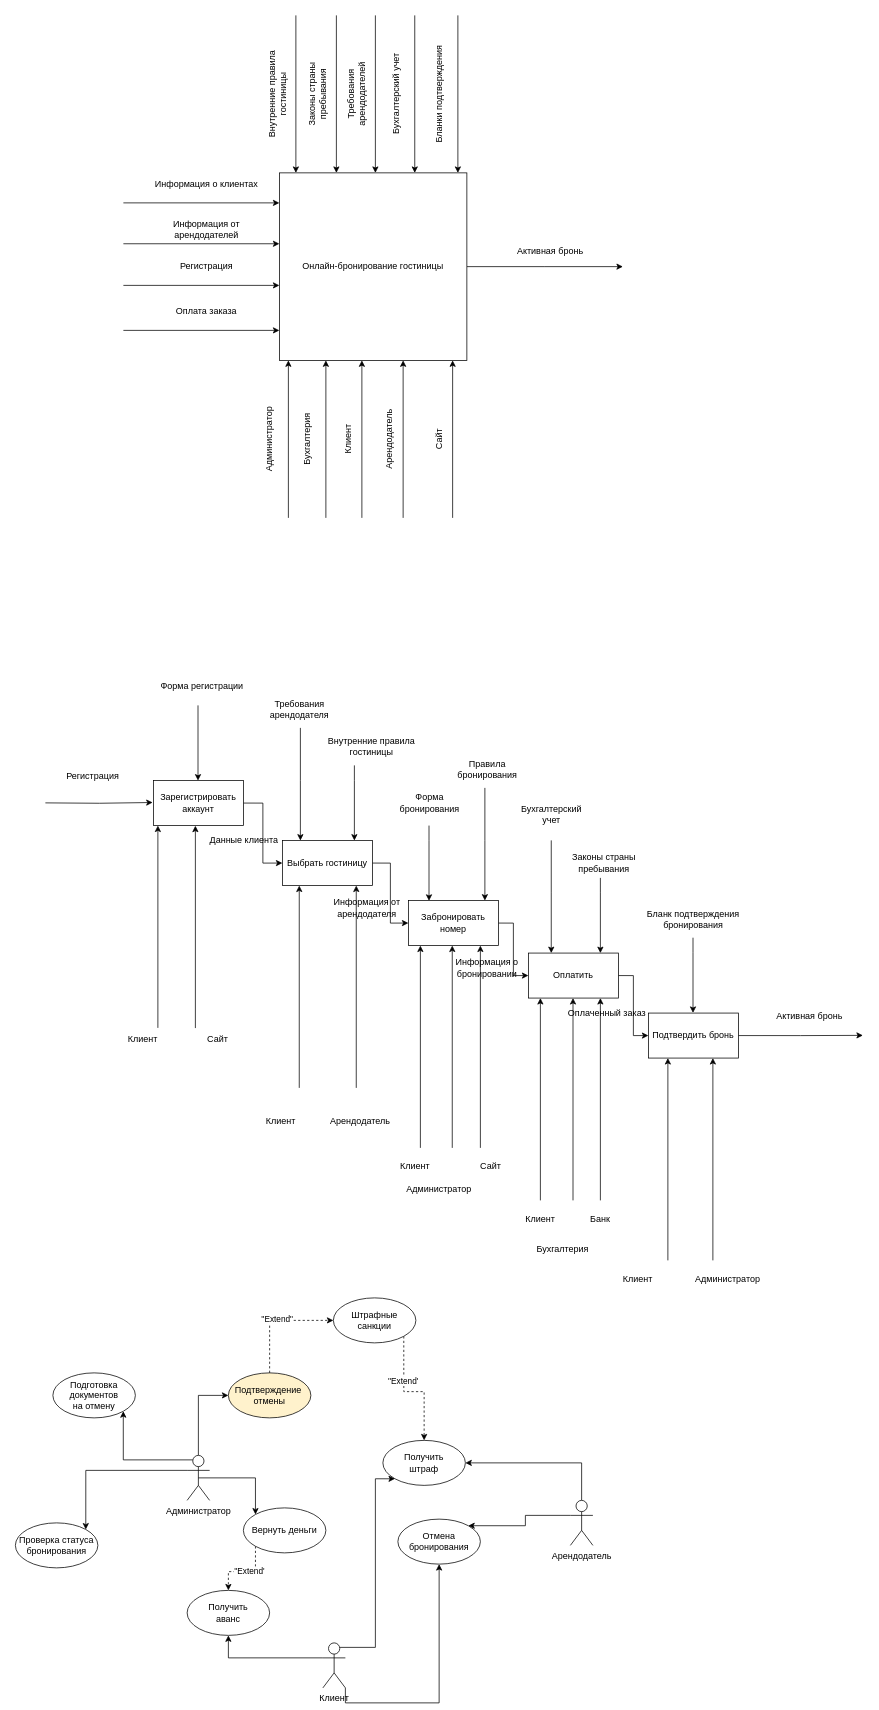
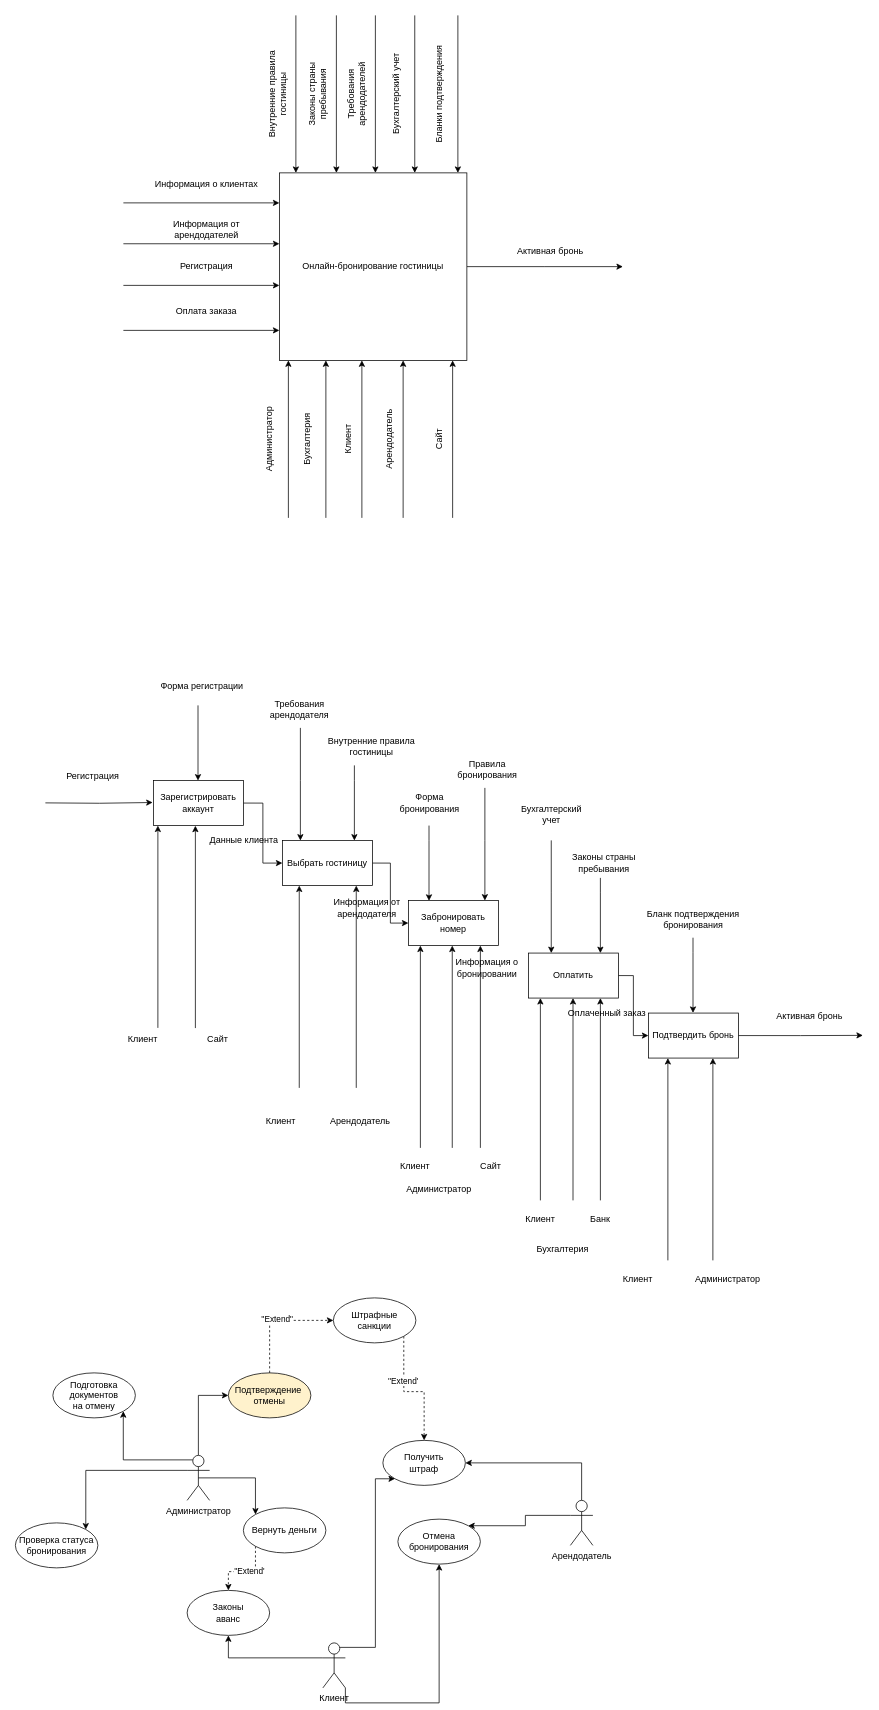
(513, 953) -> none
(228, 1613) -> (228, 1613)
